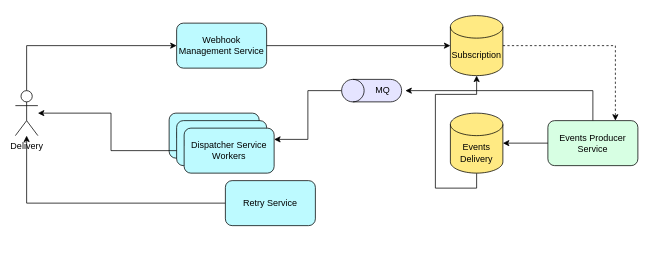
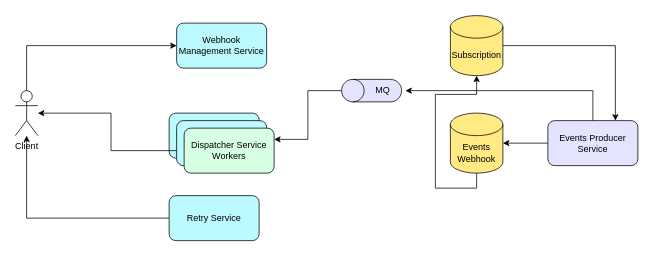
(356, 45) -> none
(593, 45) -> (593, 45)
(593, 143) -> (593, 143)
(27, 146) -> (27, 146)
(229, 150) -> (229, 150)
(477, 153) -> (477, 153)
(270, 203) -> (214, 218)
